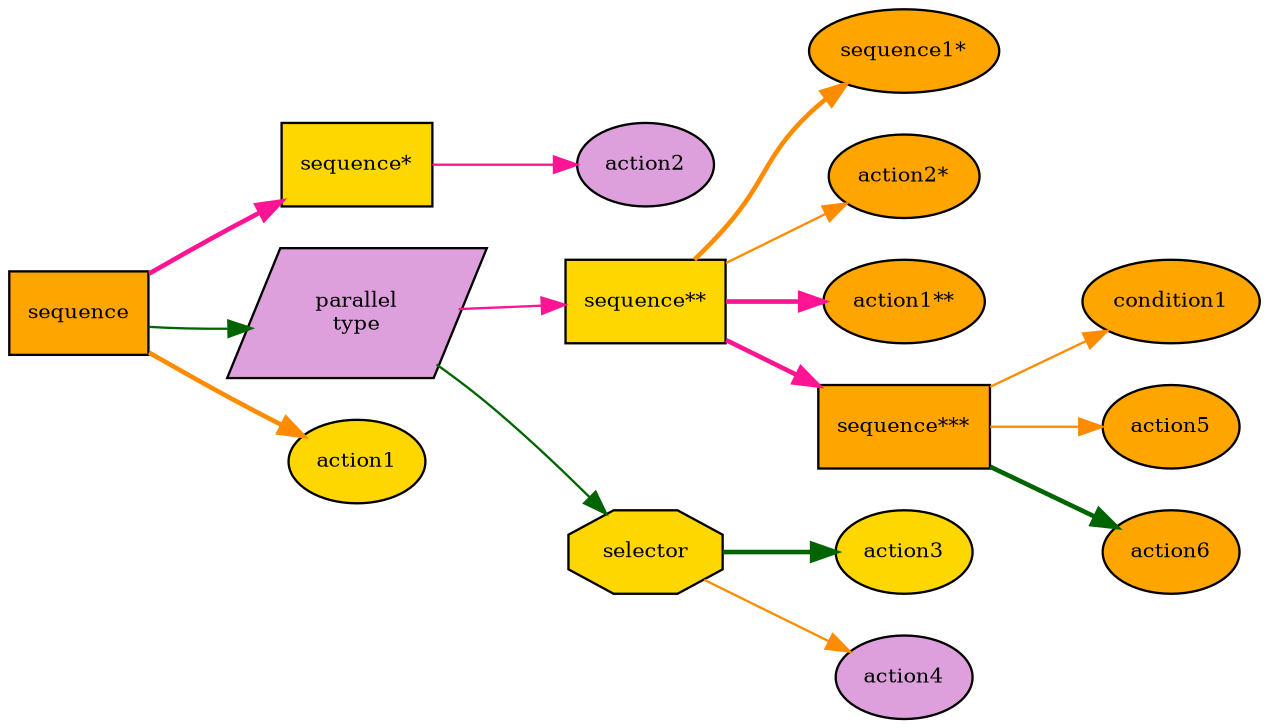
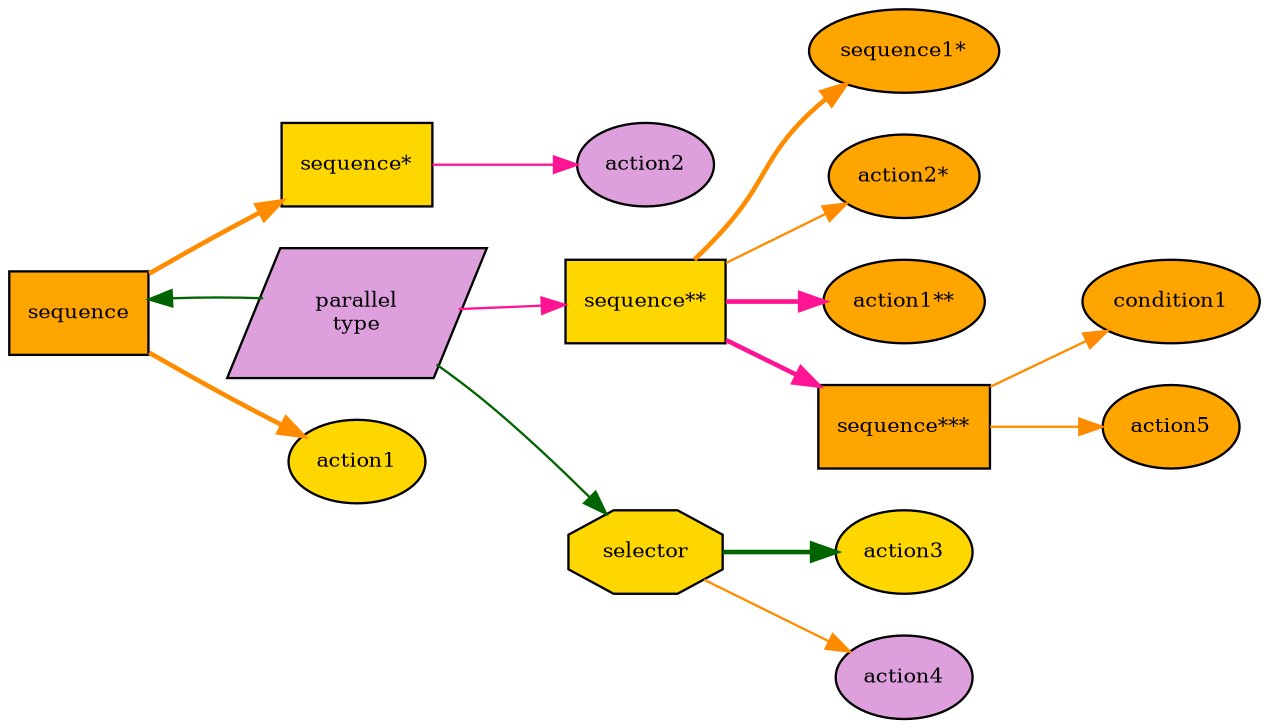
(204, 242) -> (204, 242)
(188, 328) -> (218, 297)
(1171, 552) -> none
